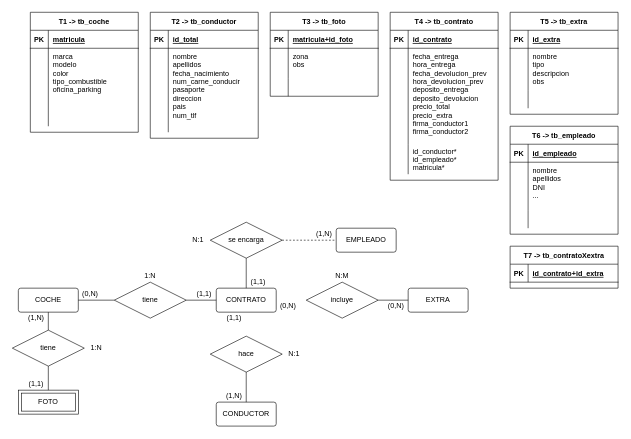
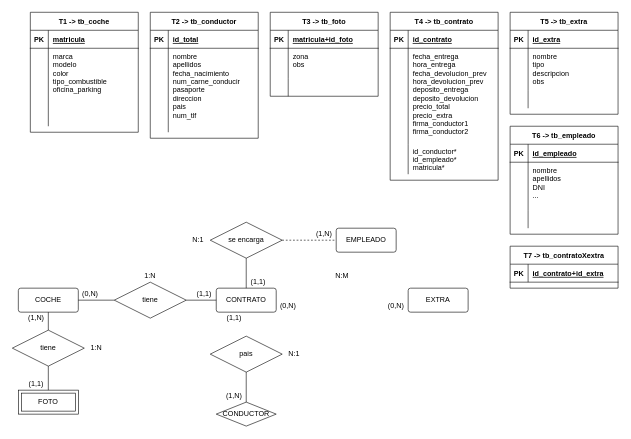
(342, 300) -> none
(393, 300) -> none
(246, 354) -> (246, 354)
(246, 414) -> (246, 414)
